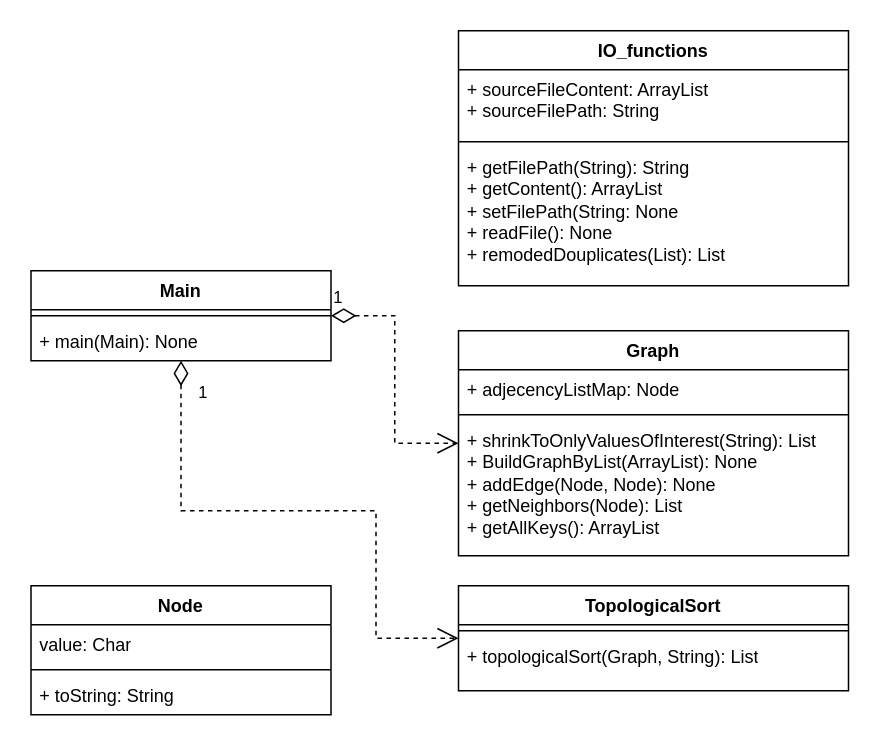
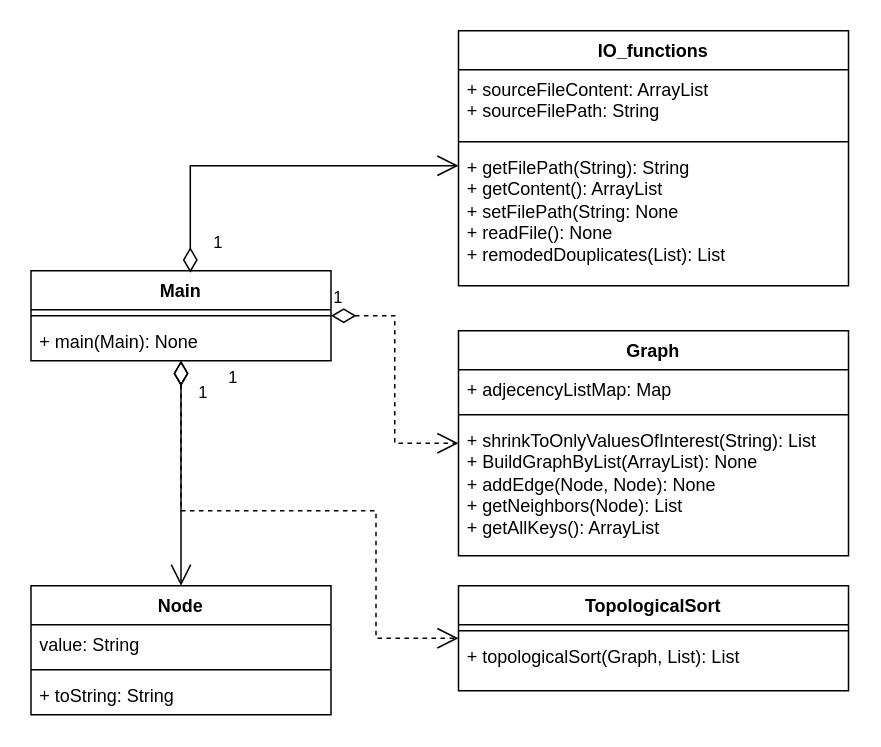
none -> (281, 166)
(579, 391) -> (574, 391)
none -> (181, 547)
(88, 646) -> (96, 646)
(635, 658) -> (625, 658)
